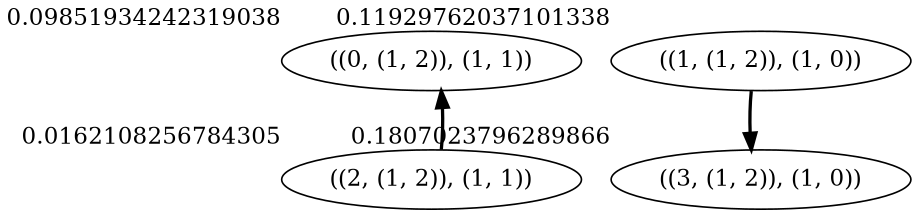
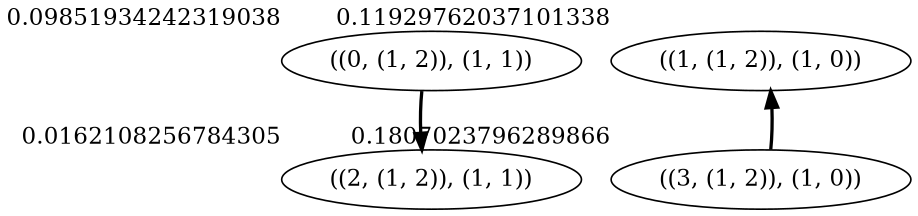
(750, 112) -> (772, 129)
(443, 129) -> (421, 112)
